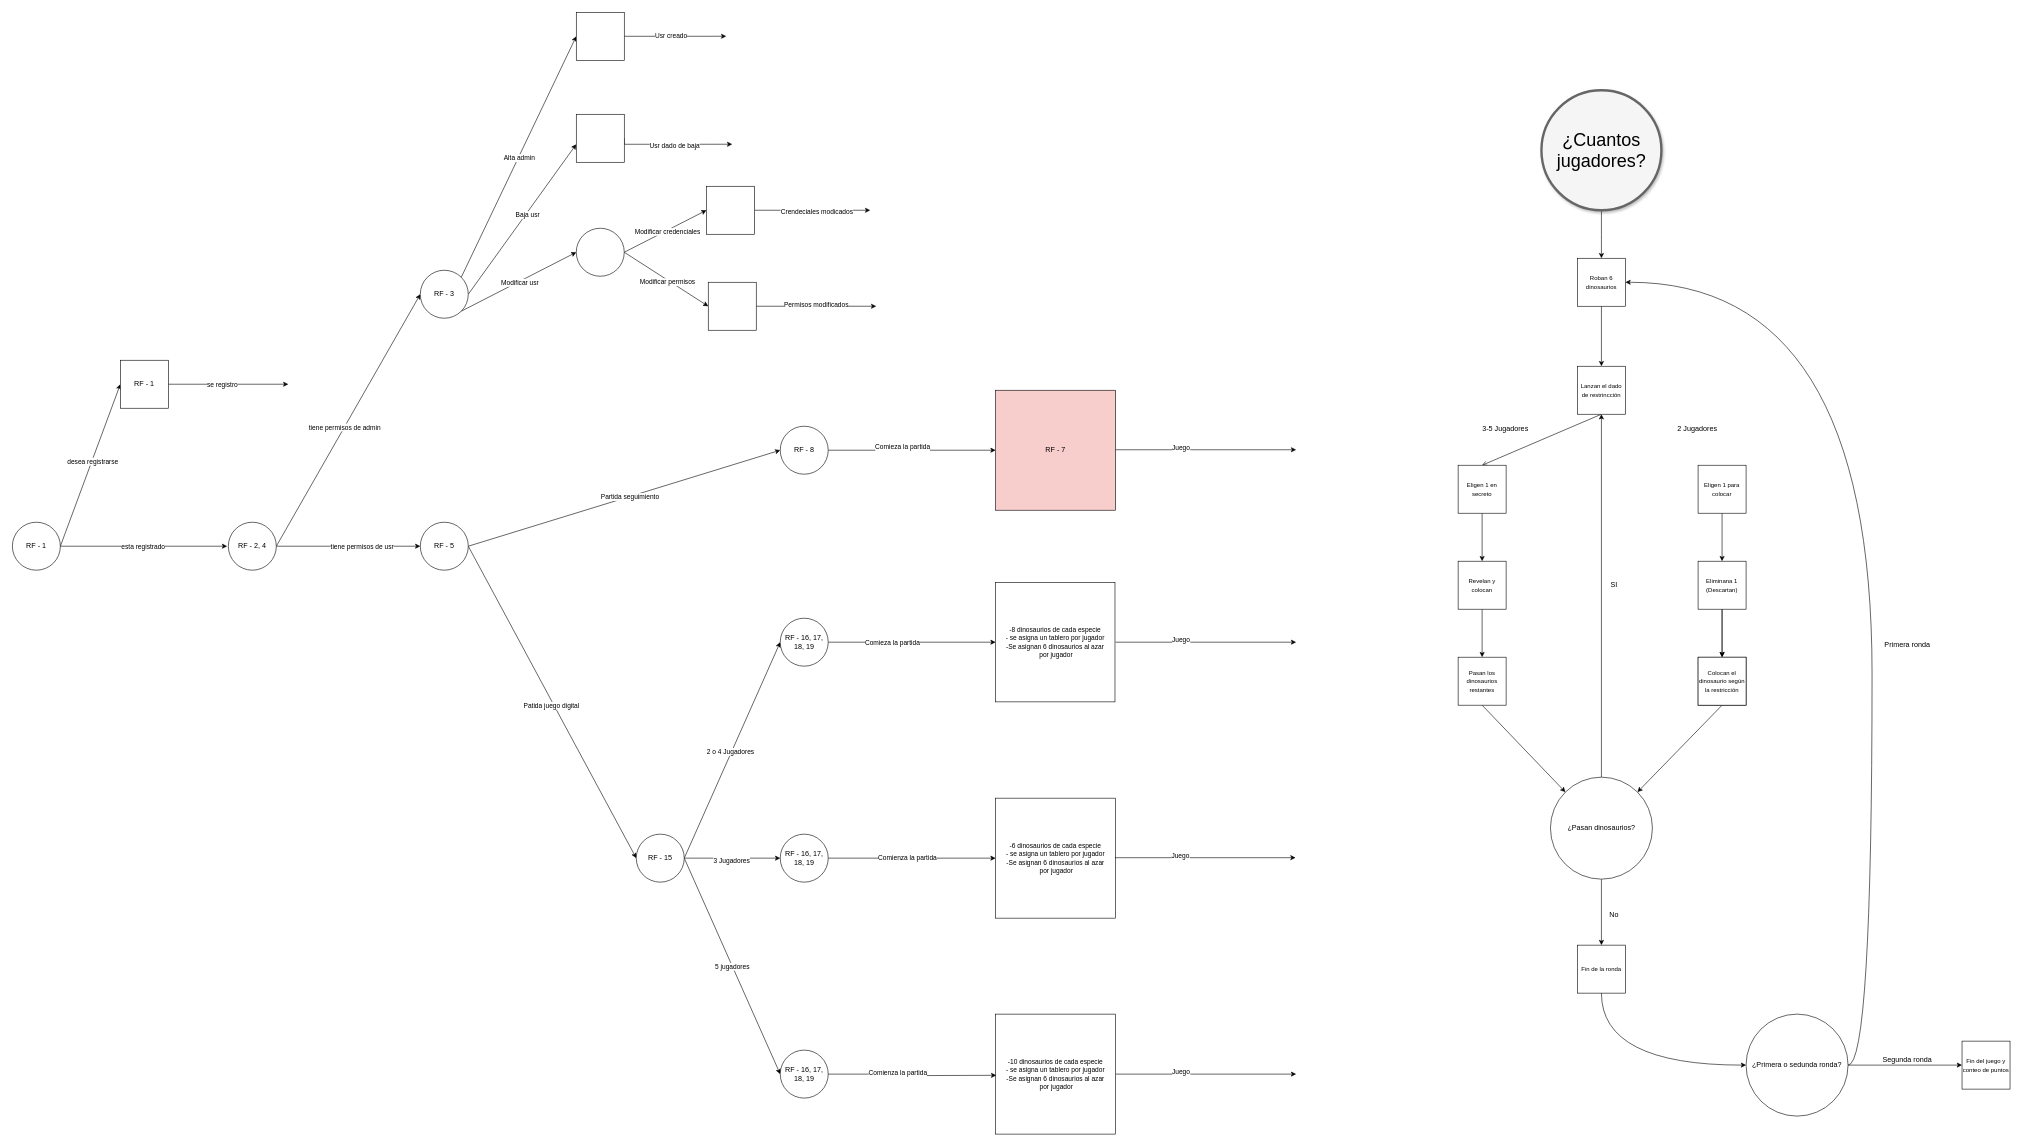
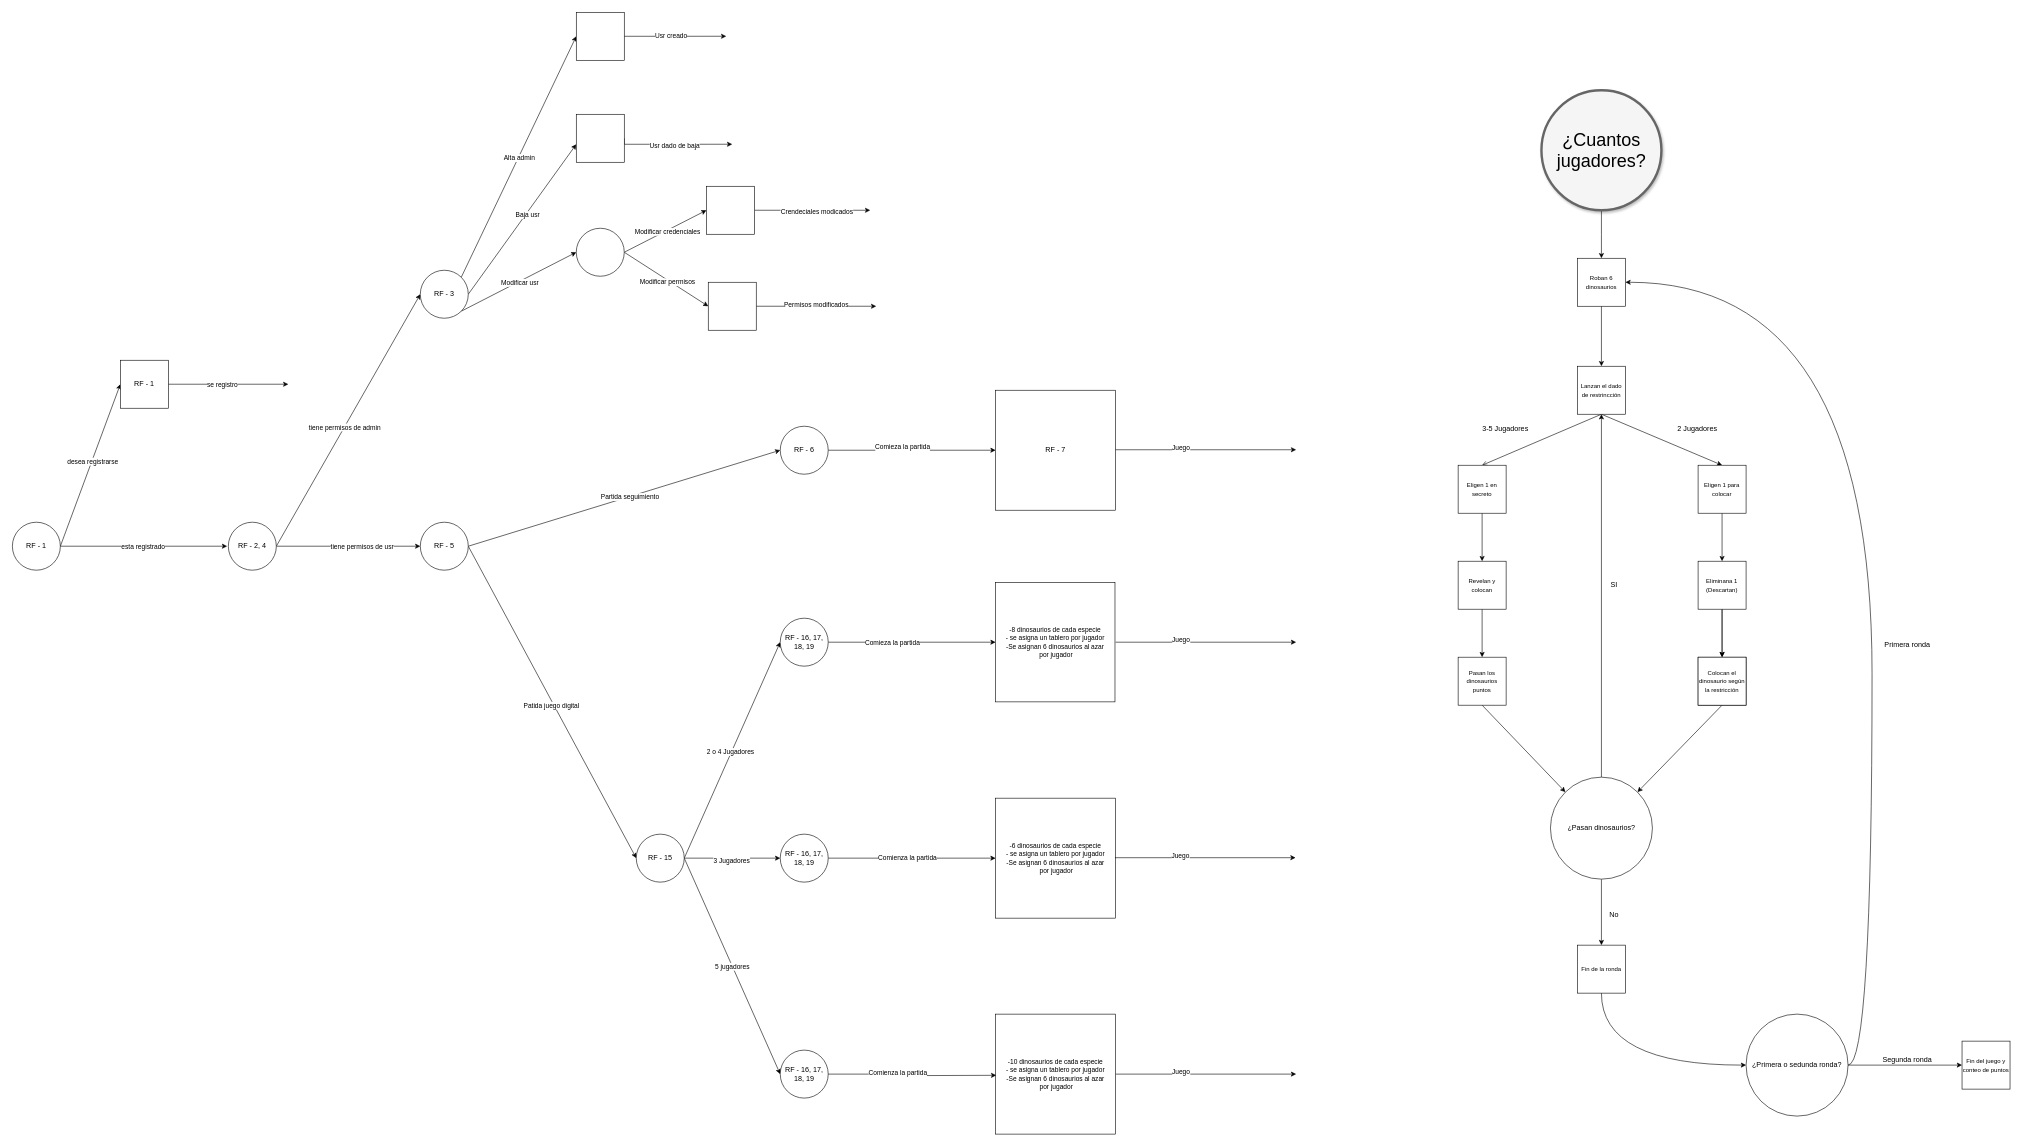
none -> (1660, 439)
(804, 450) -> (804, 450)
(1056, 450) -> (1056, 450)
(1482, 681) -> (1482, 681)
